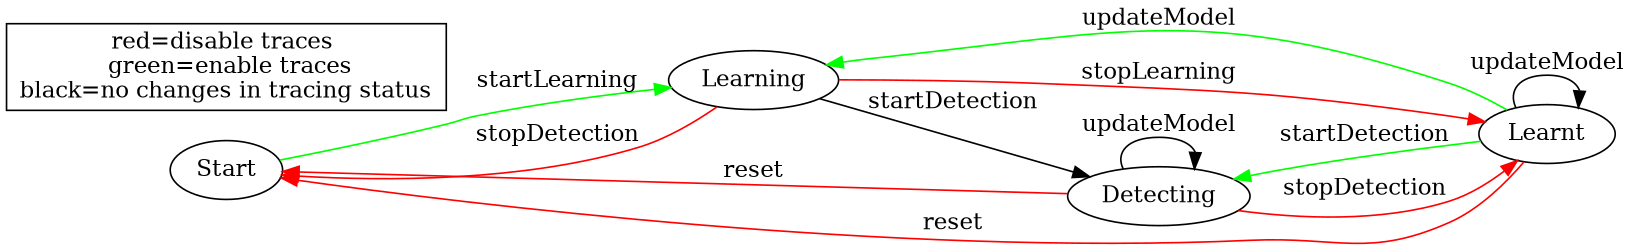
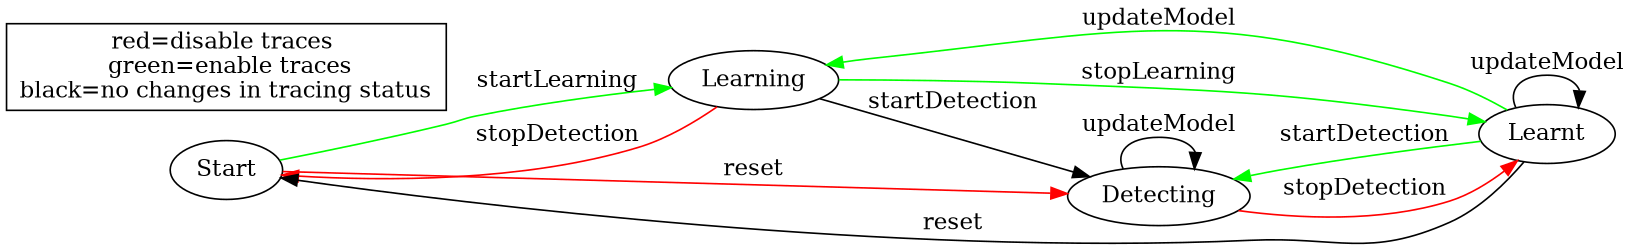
(1154, 88) -> (1154, 88)
(683, 183) -> (667, 182)
(922, 239) -> (922, 239)
